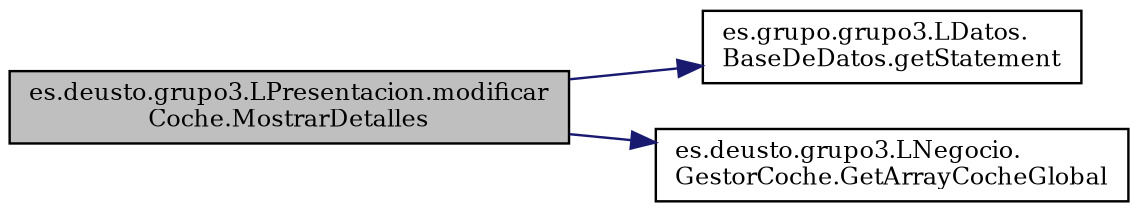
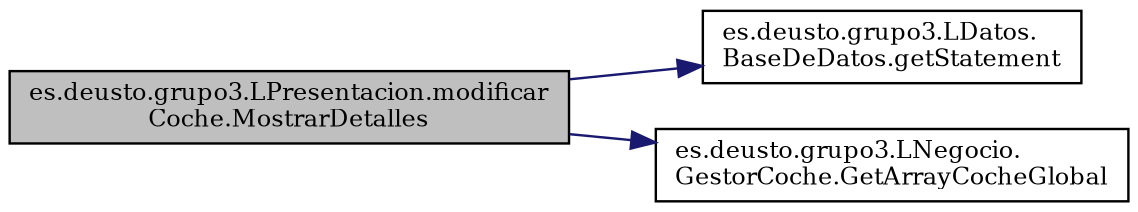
(892, 47) -> (892, 47)
